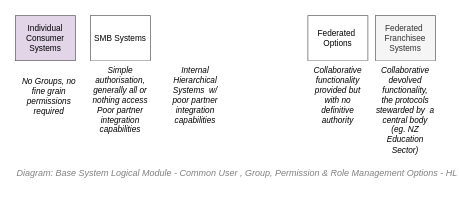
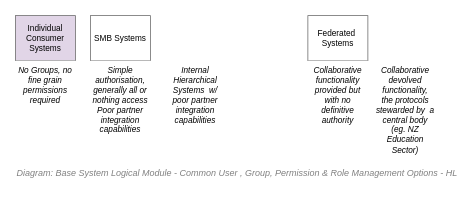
(338, 38) -> (338, 38)
(405, 38) -> none
(49, 109) -> (45, 98)
